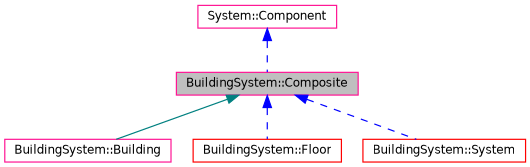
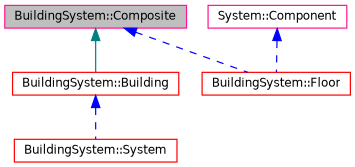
(267, 56) -> (277, 56)
(362, 119) -> (96, 123)
(88, 151) -> (96, 84)
